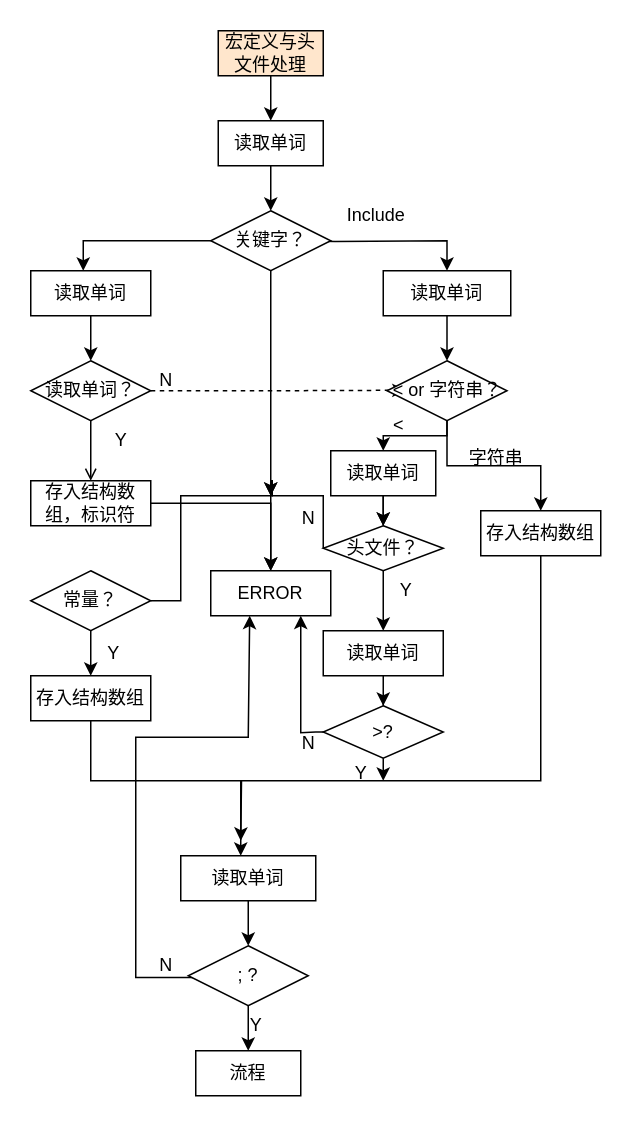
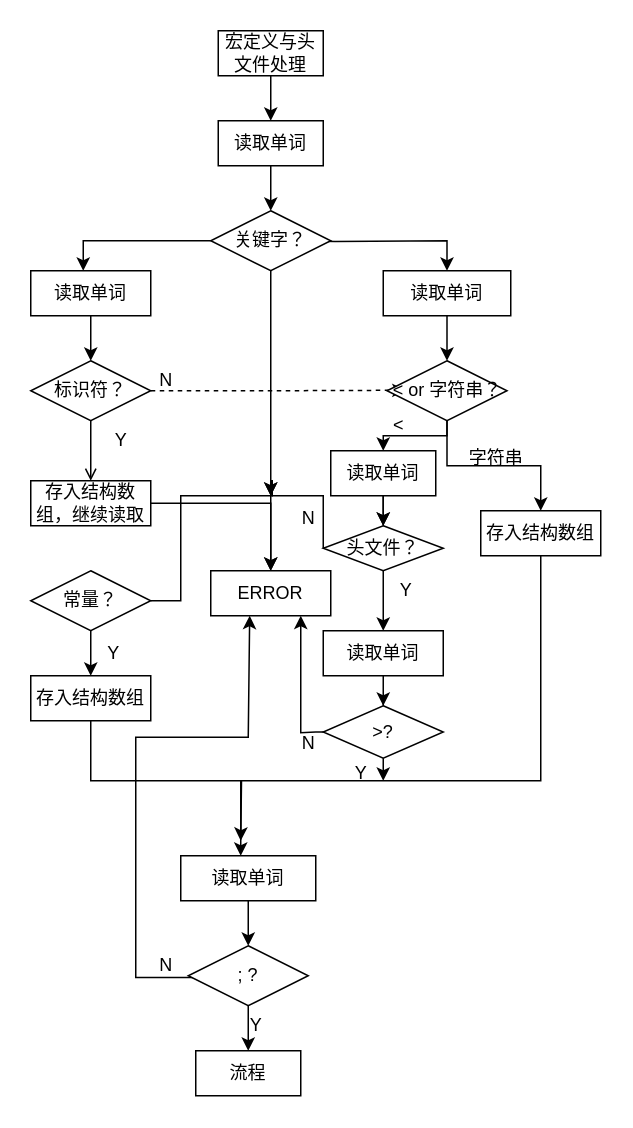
(271, 53) -> (271, 53)
(376, 215) -> none
(91, 391) -> (91, 391)
(91, 503) -> (91, 503)
